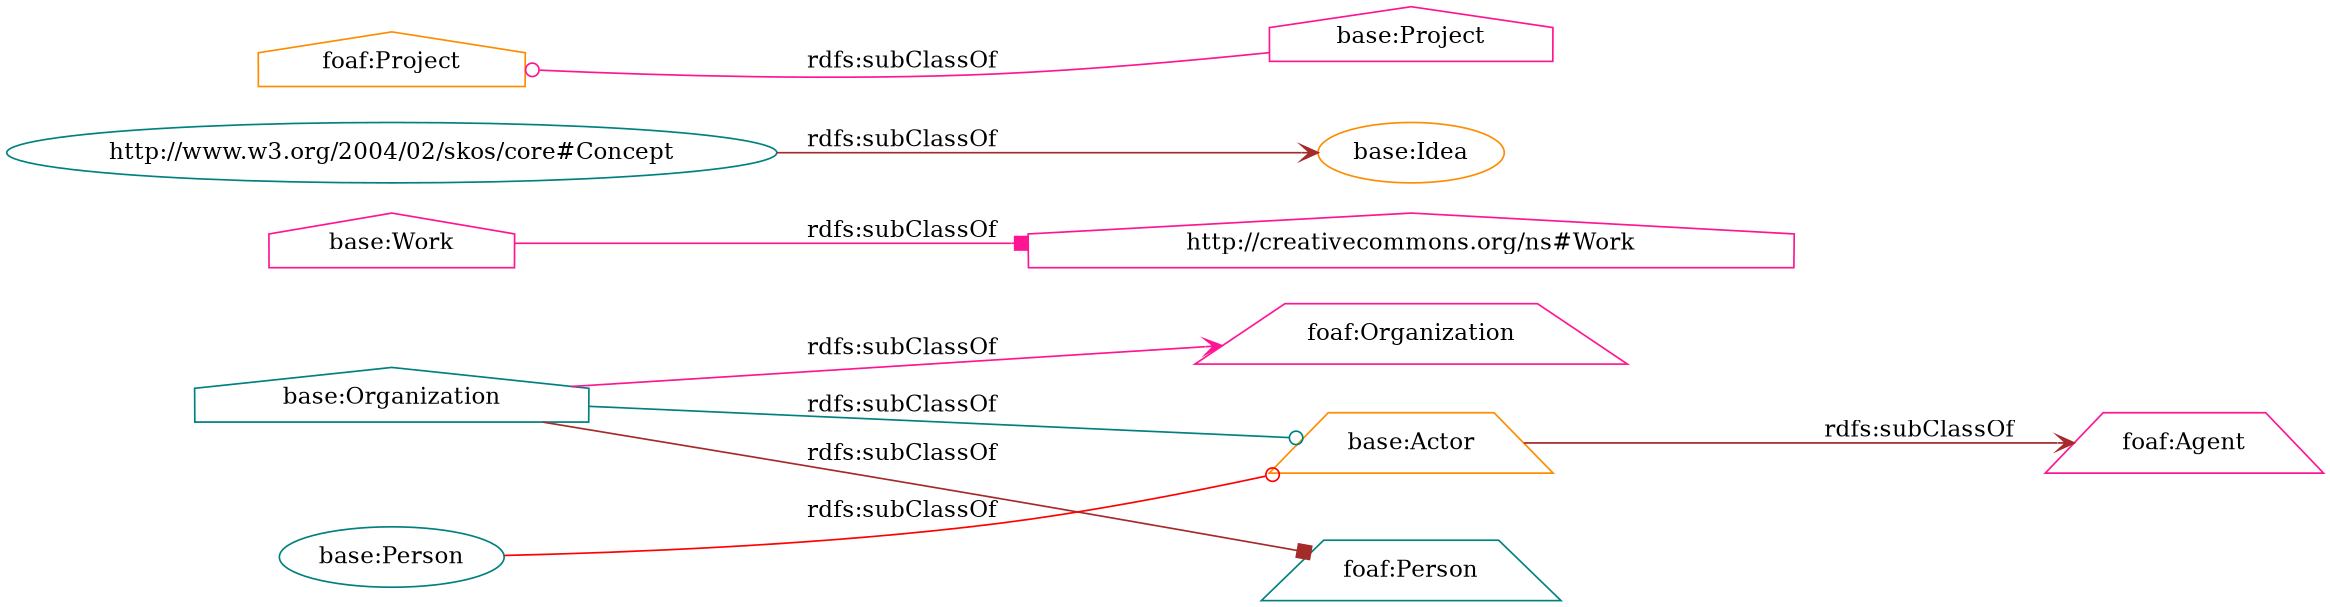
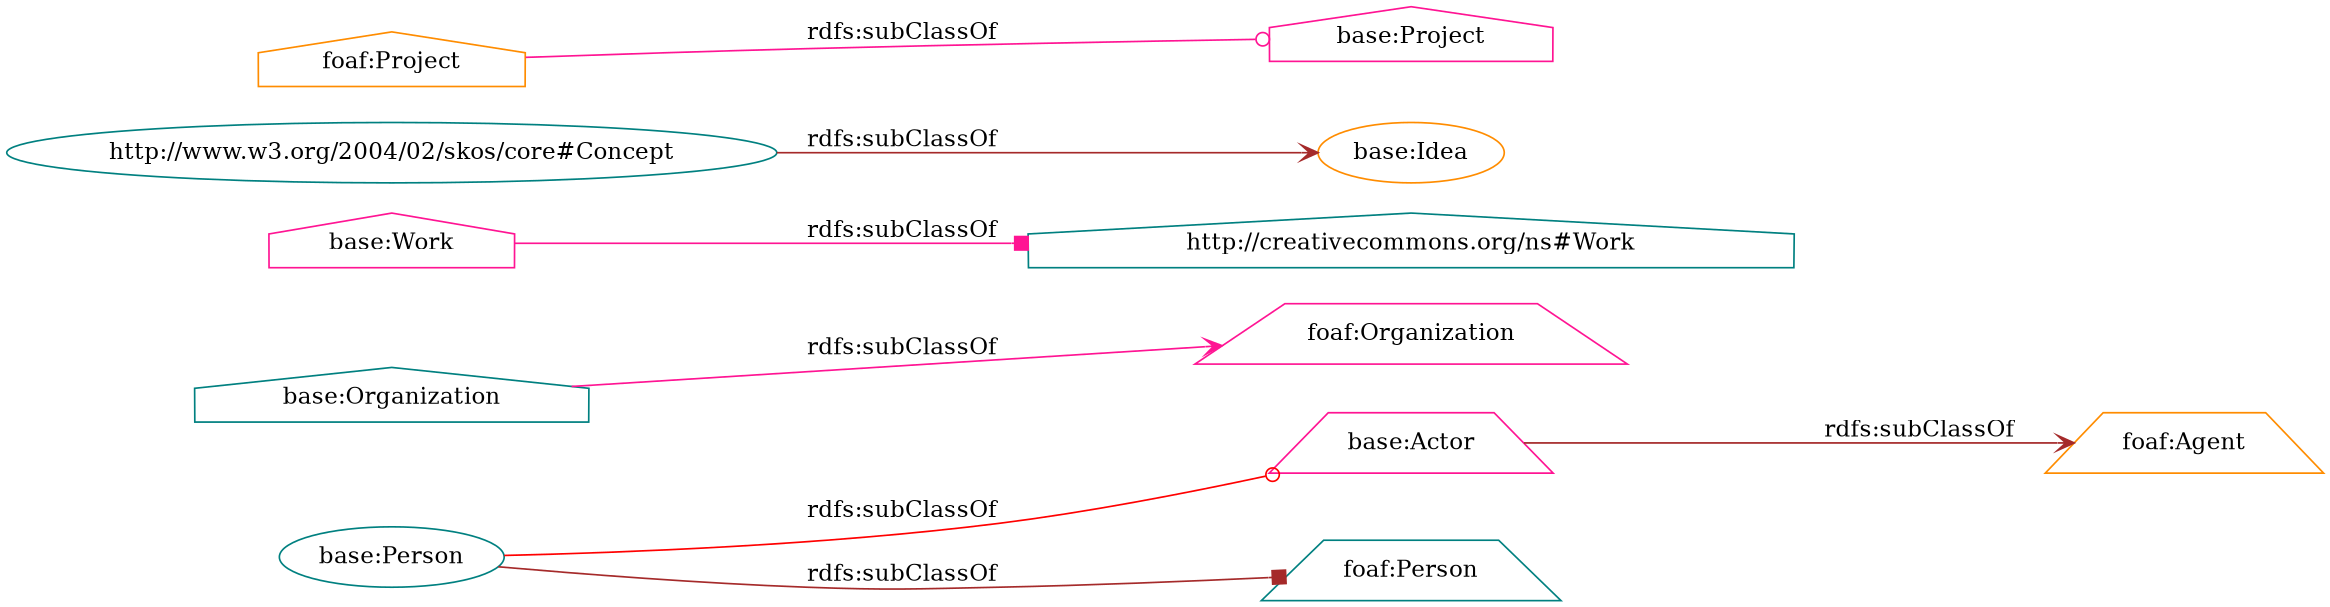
(905, 76) -> (891, 47)
(1411, 243) -> (1411, 243)
(939, 422) -> none
(1411, 443) -> (1411, 443)
(2184, 443) -> (2184, 443)
(919, 485) -> (883, 589)
